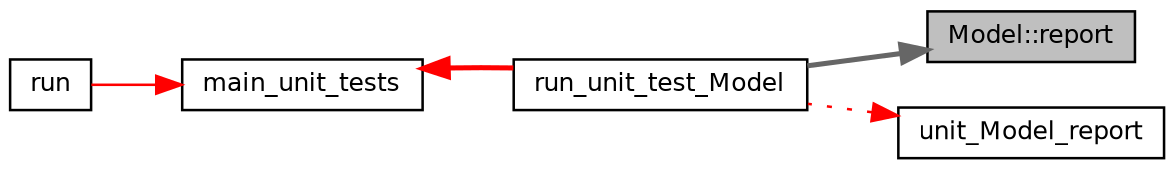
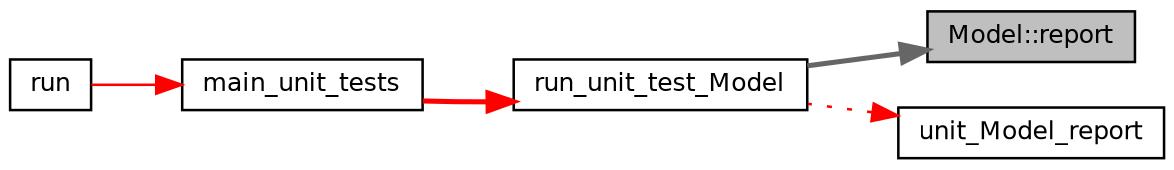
(481, 68) -> (455, 102)
